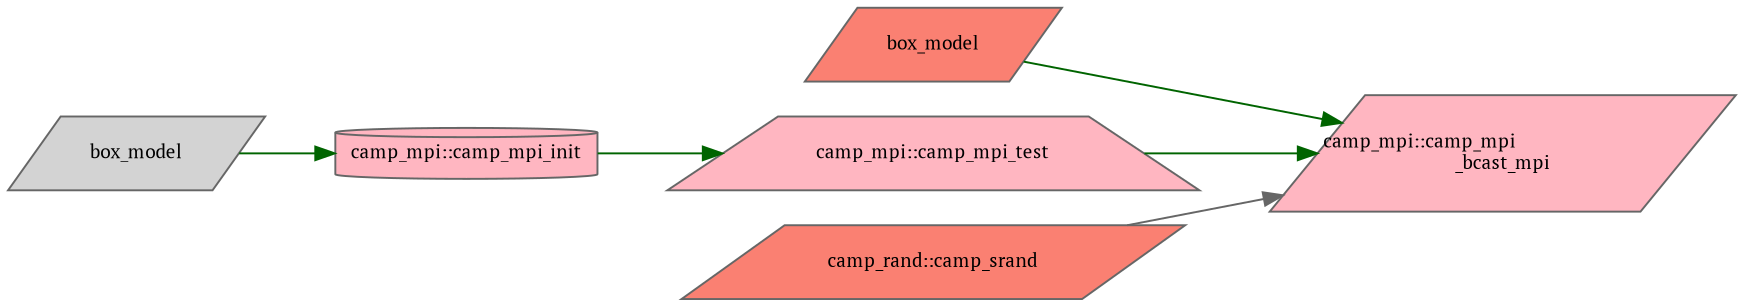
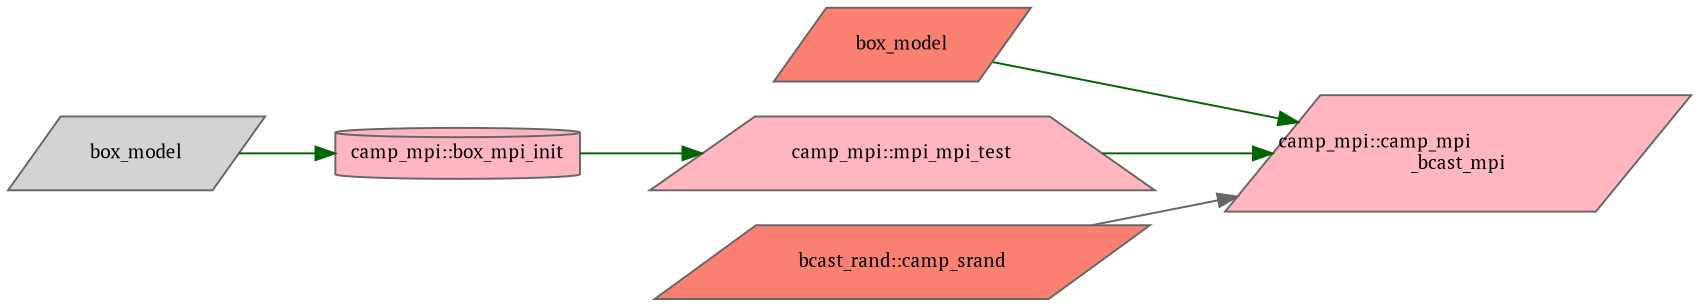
(466, 153) -> (458, 153)
(933, 153) -> (902, 153)
(933, 262) -> (902, 262)
